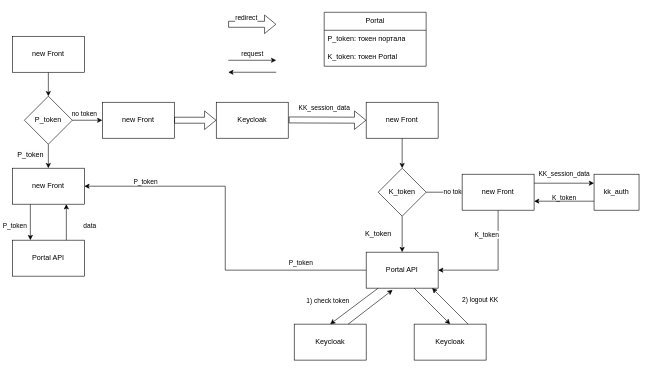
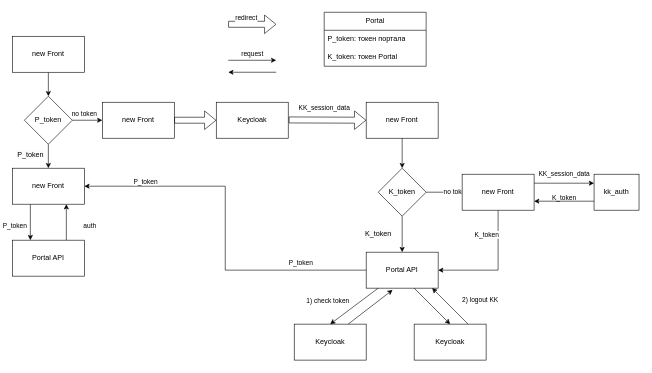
(90, 226) -> (90, 226)
